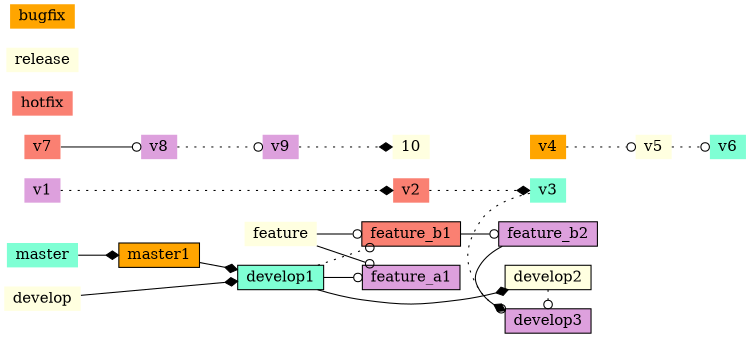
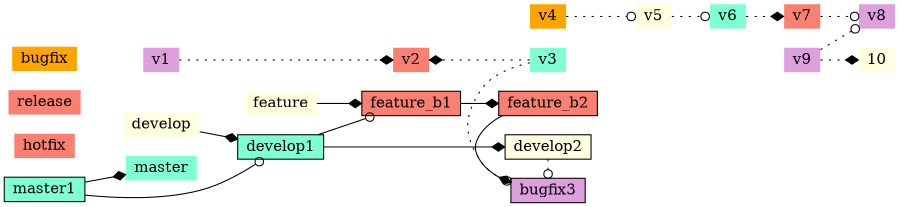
none -> (758, 16)
(42, 60) -> (45, 102)
(97, 147) -> (835, 16)
(216, 147) -> (836, 40)
(473, 190) -> (486, 60)
(335, 234) -> (333, 103)
(481, 234) -> (473, 103)
(548, 234) -> (548, 103)
(92, 255) -> (99, 180)
(159, 255) -> (45, 189)
(336, 259) -> (342, 127)
(212, 265) -> (173, 195)
(411, 277) -> none
(548, 321) -> (548, 190)
